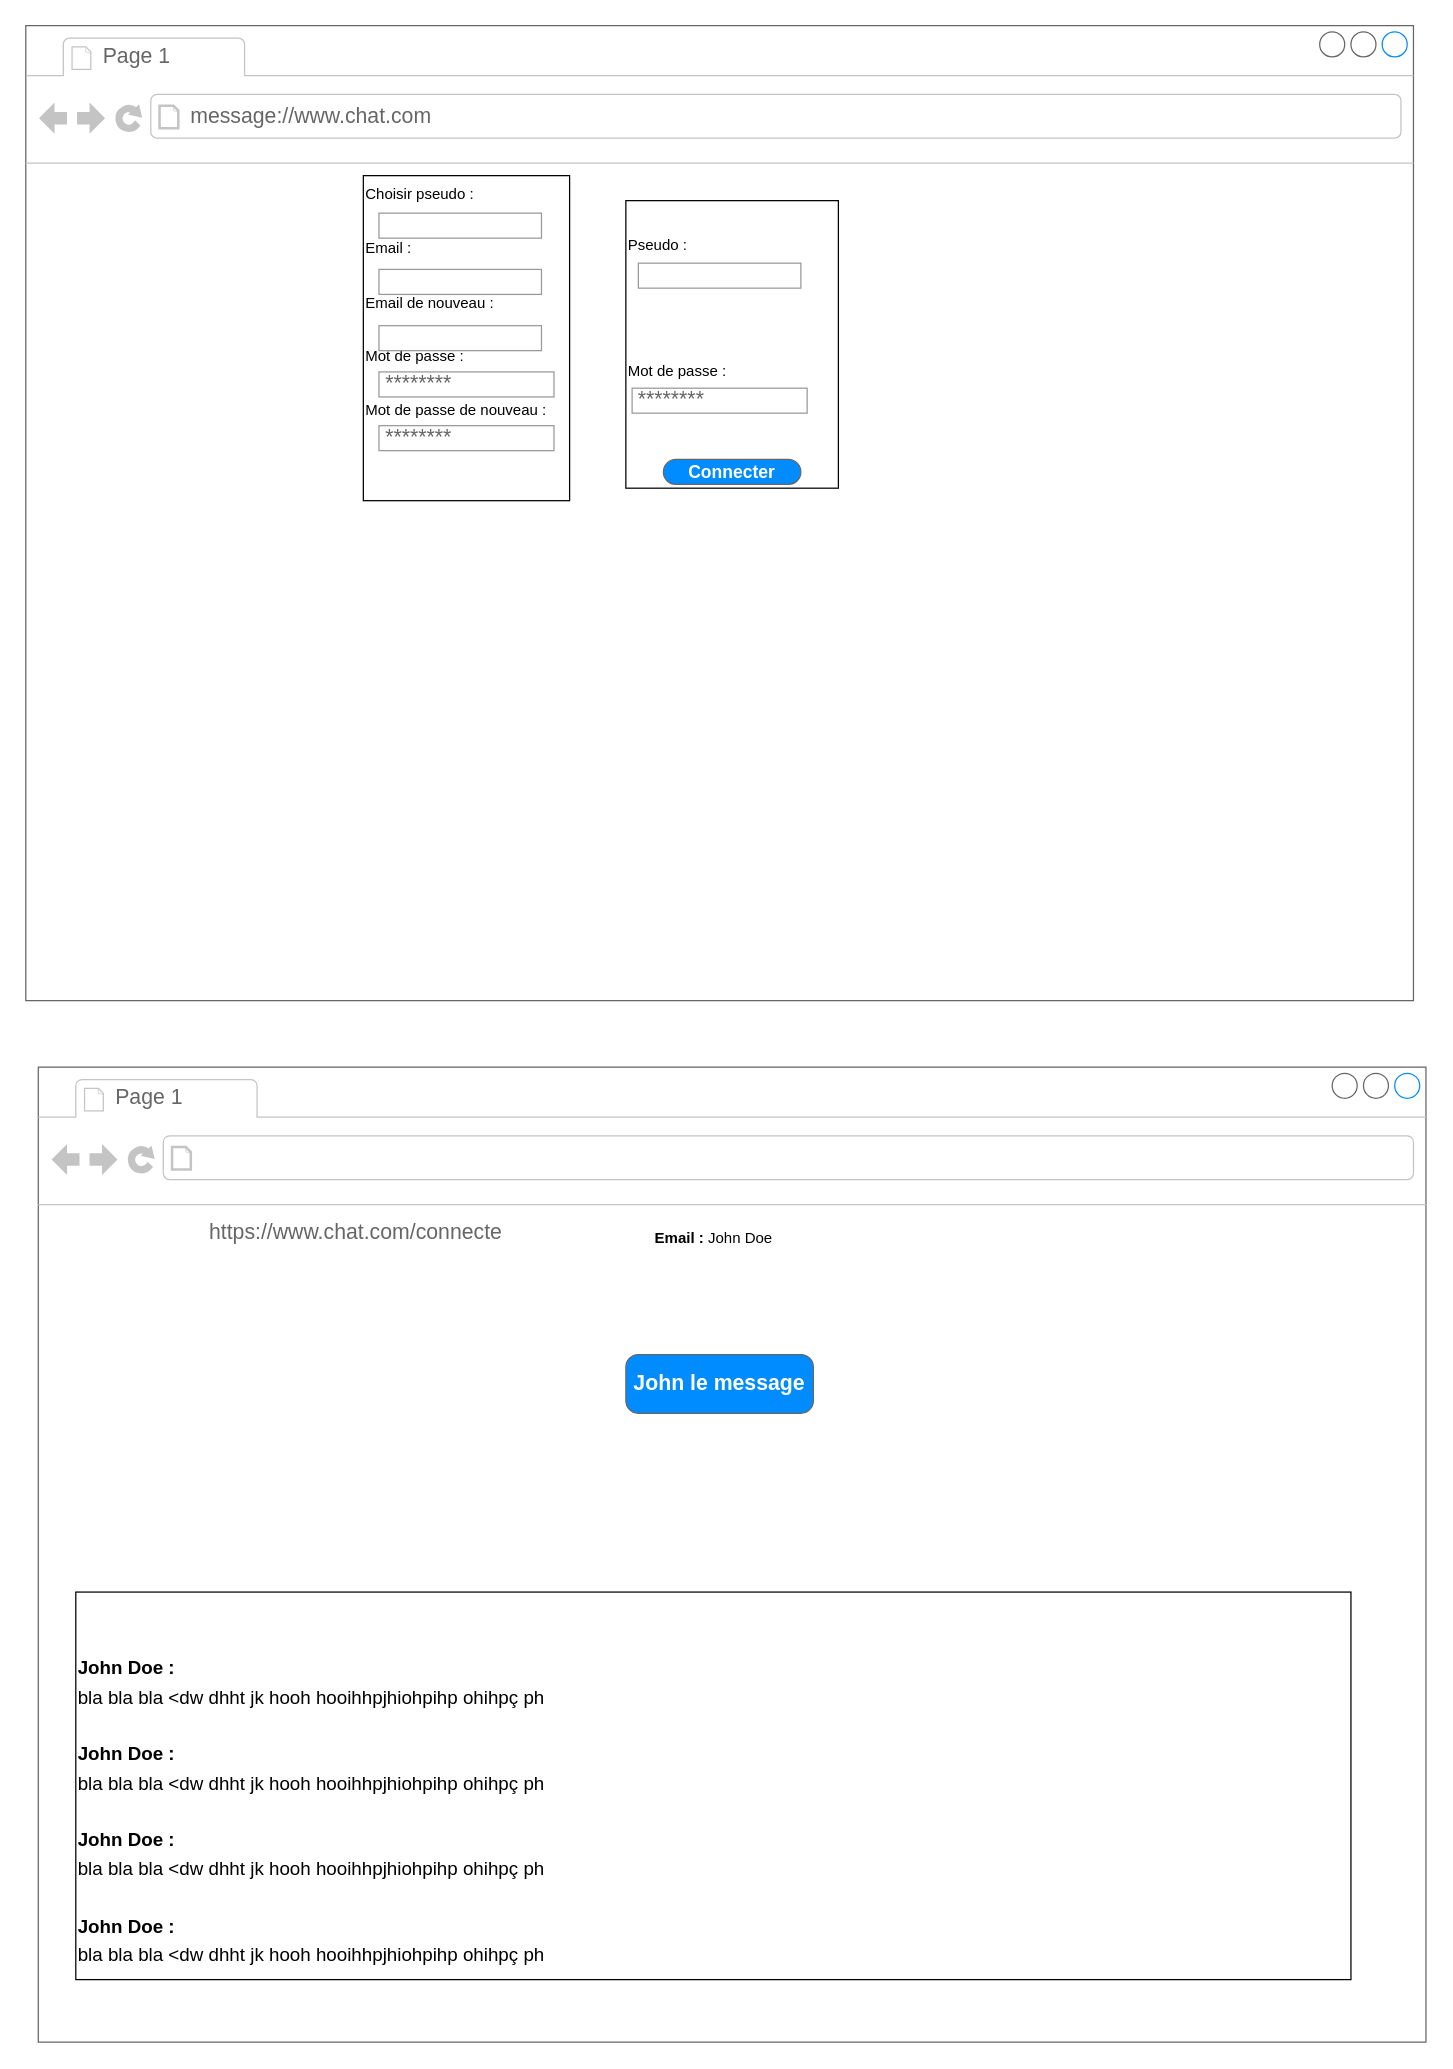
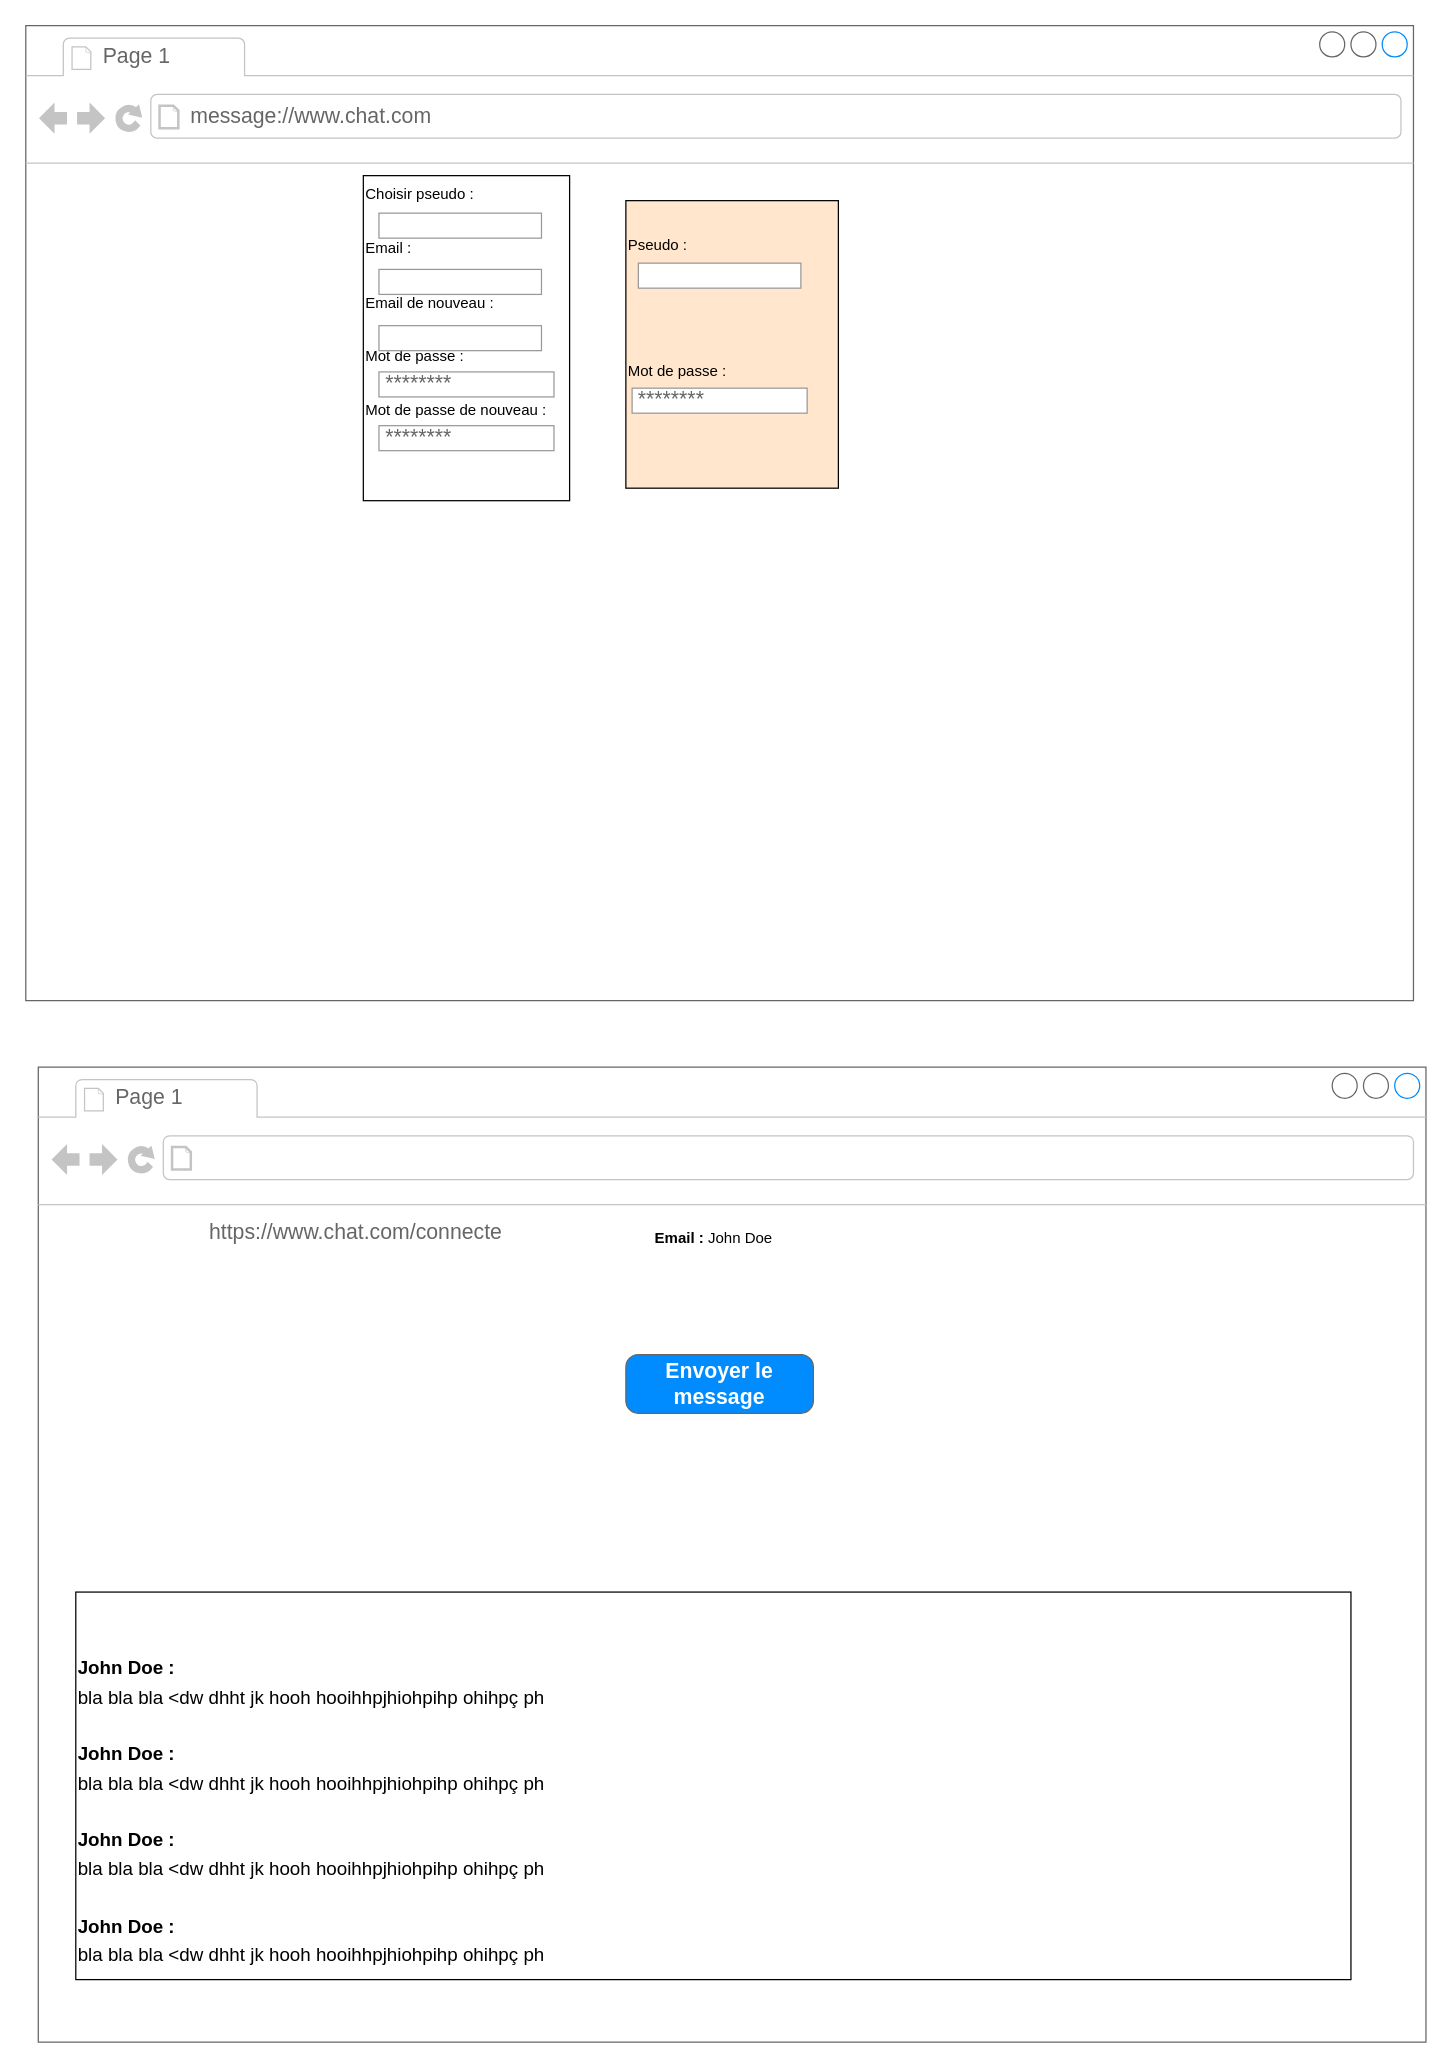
(732, 344) -> (732, 344)
(732, 472) -> none
(719, 1384) -> (719, 1384)
